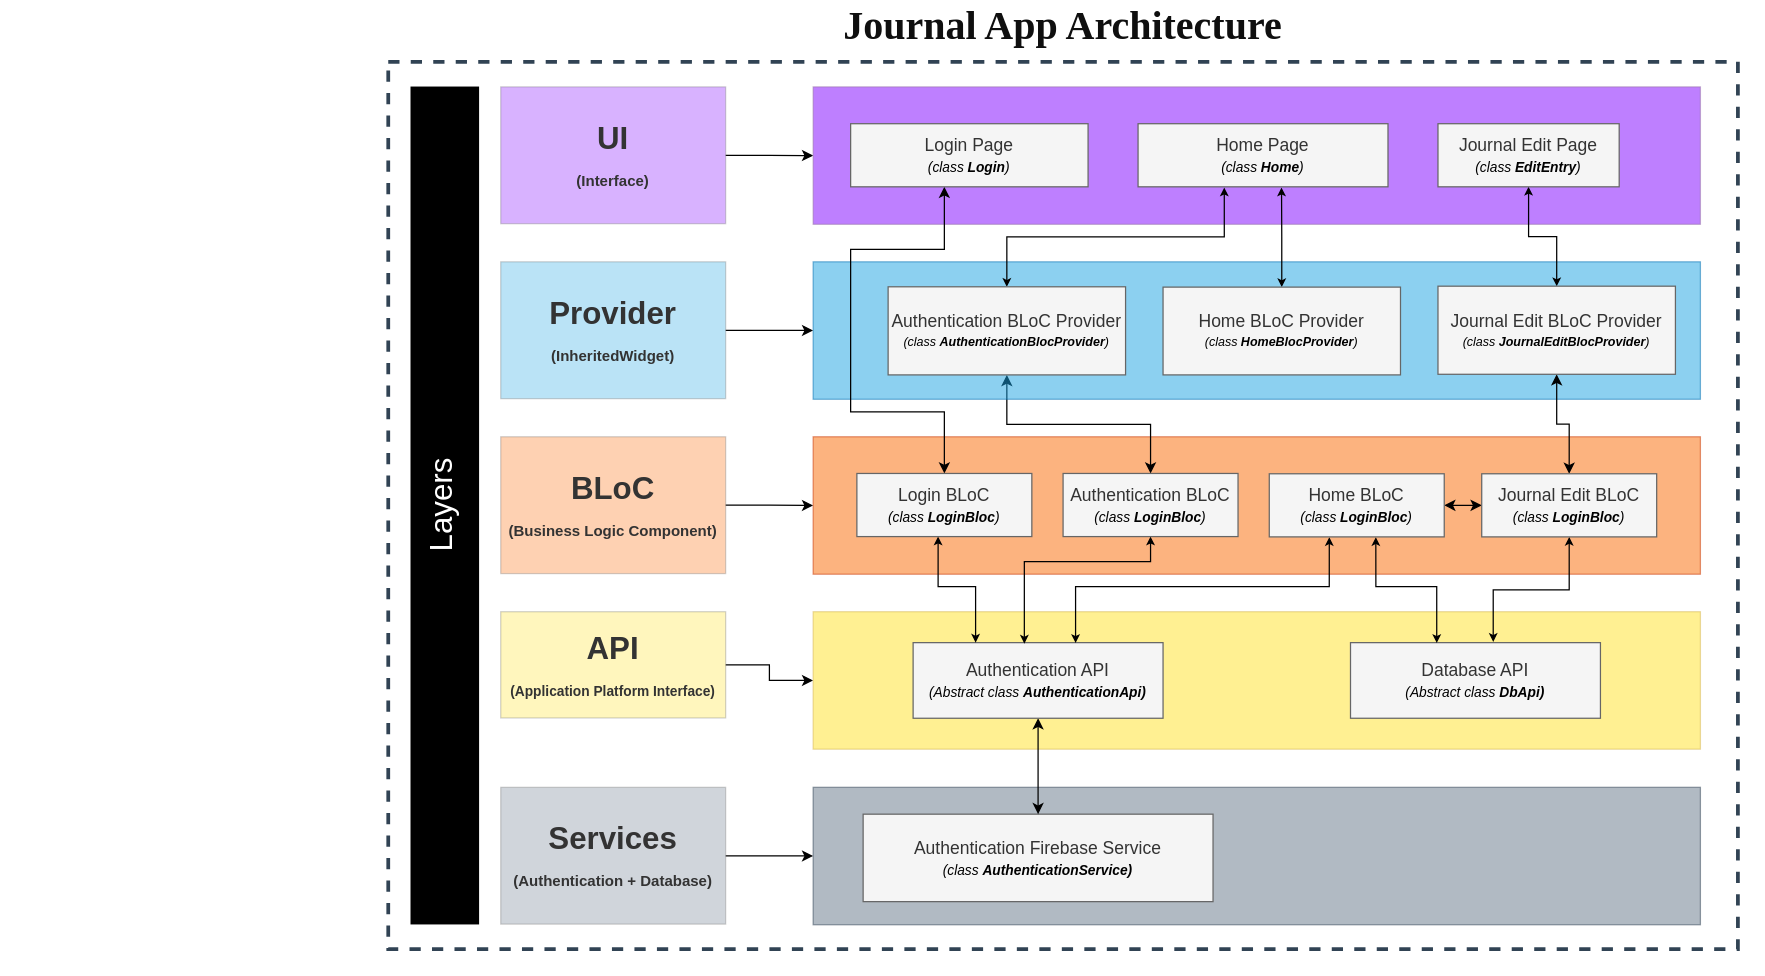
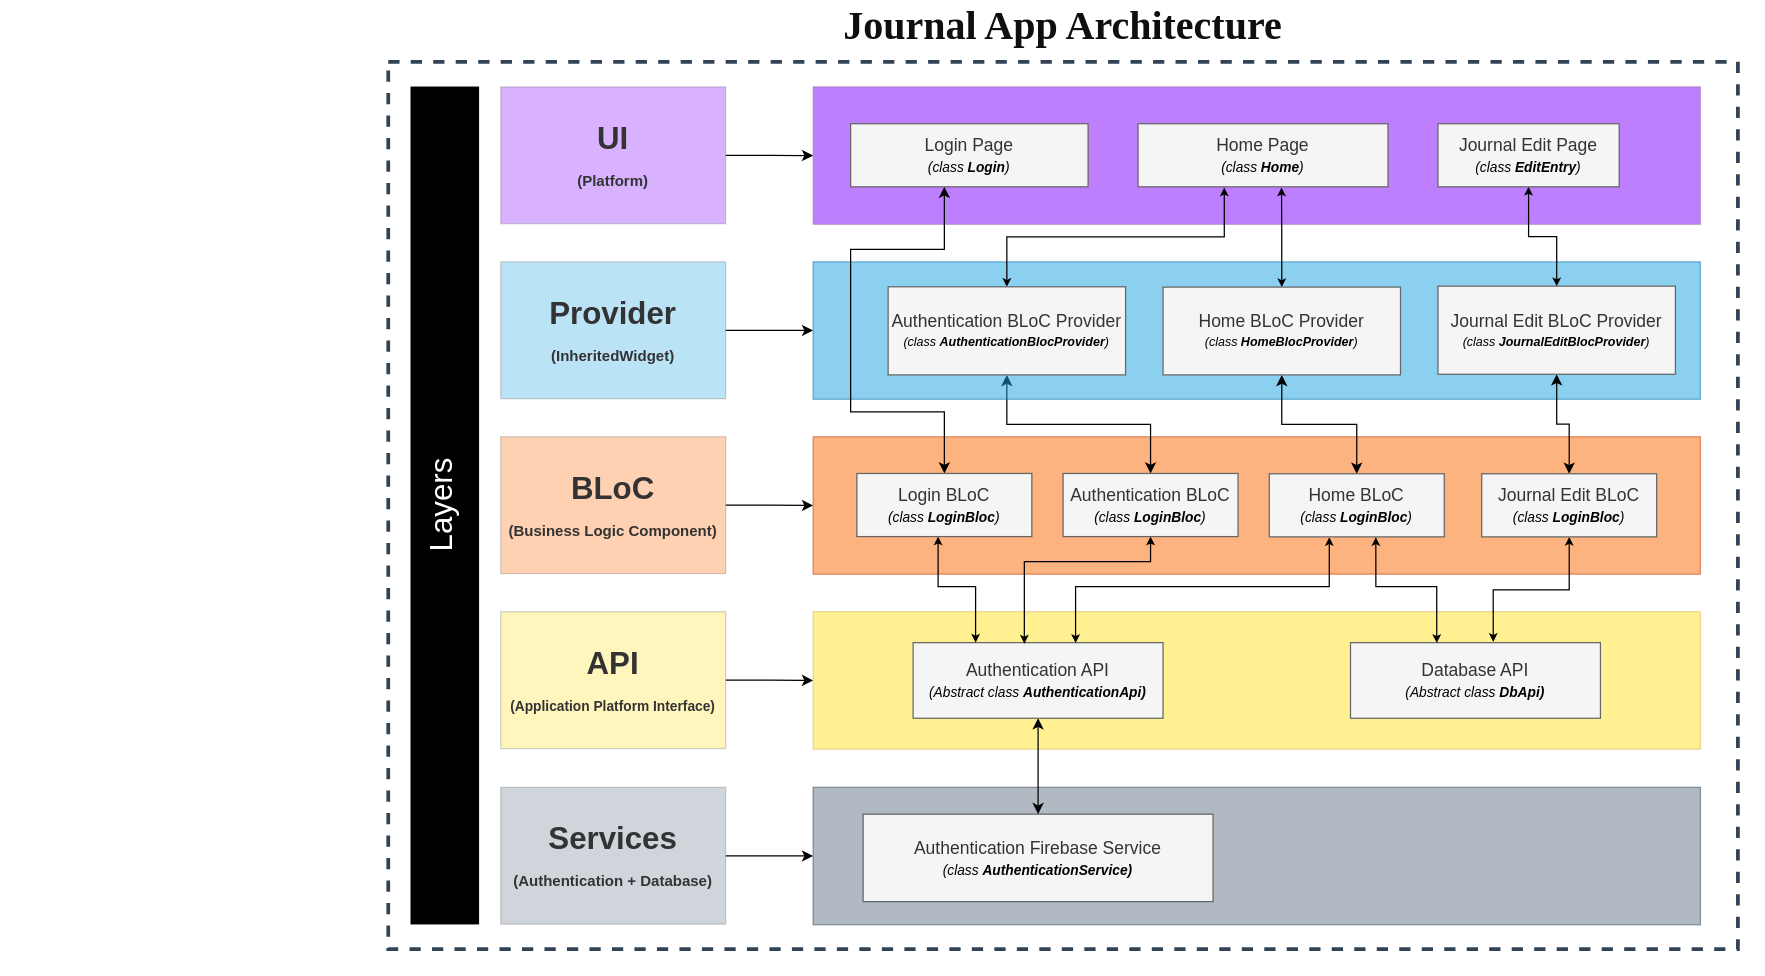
(613, 156) -> (613, 156)
(1463, 506) -> (1320, 425)
(613, 665) -> (613, 680)
